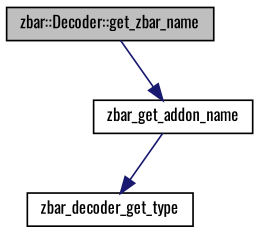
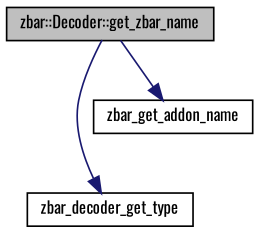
(146, 157) -> (78, 108)
